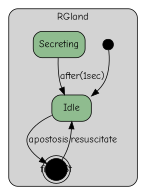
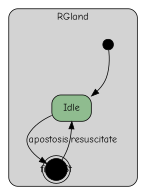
(59, 45) -> none
